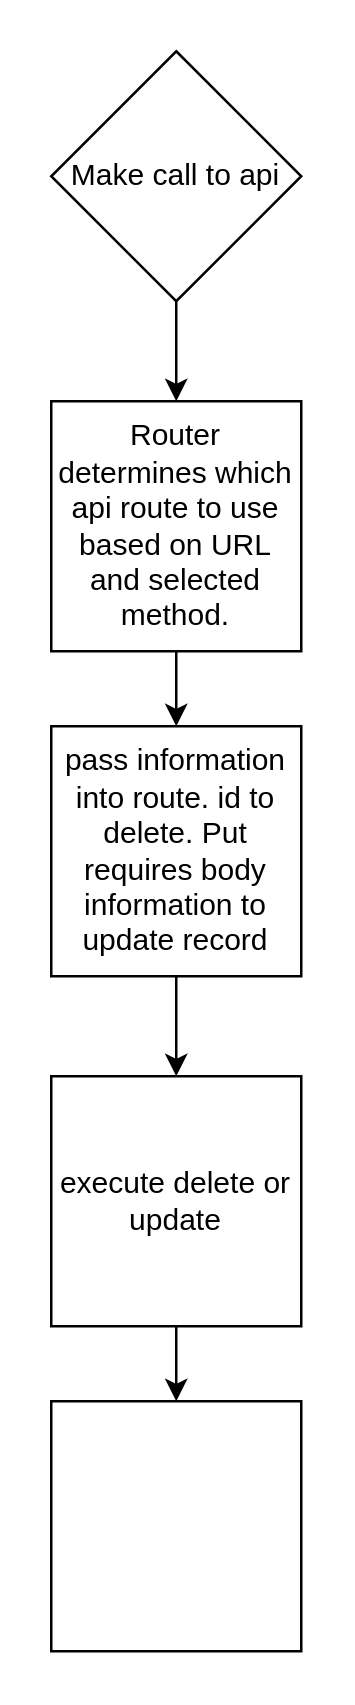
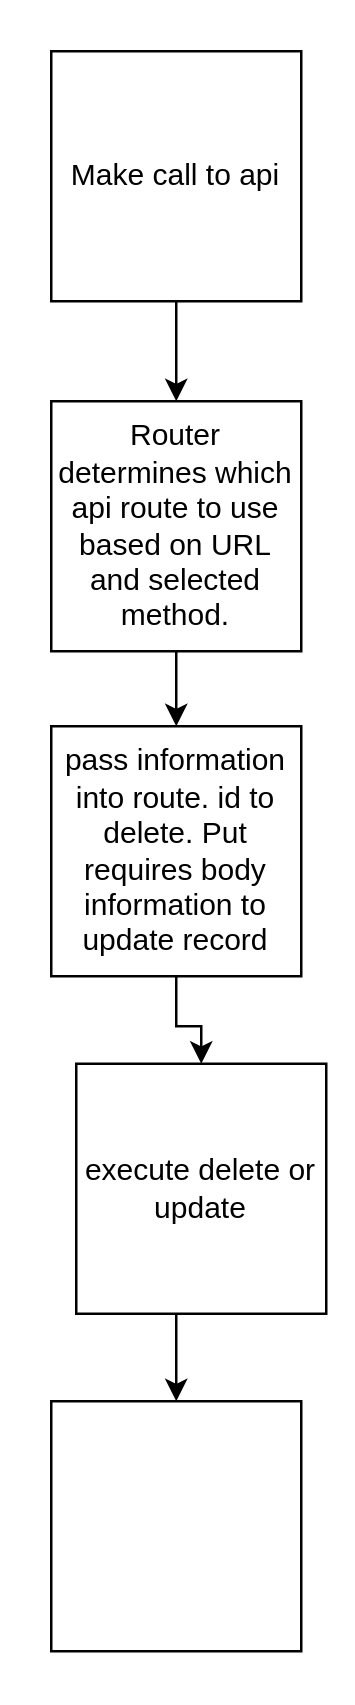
(176, 176) -> (176, 176)
(176, 1201) -> (201, 1189)
